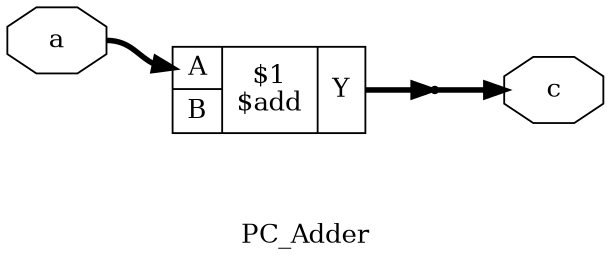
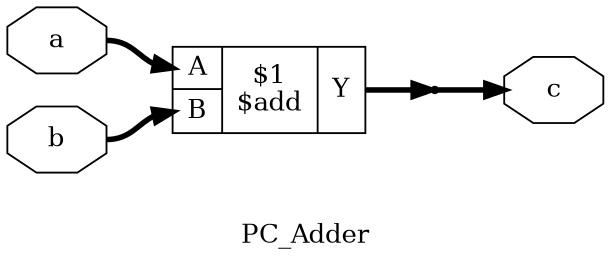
none -> (57, 140)
